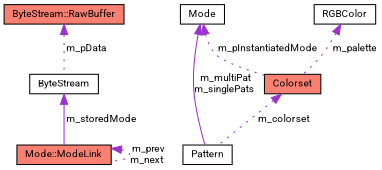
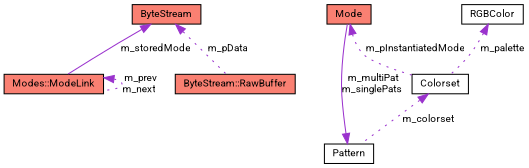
(202, 14) -> (349, 14)
(64, 54) -> (205, 53)
(64, 84) -> (167, 14)
(293, 84) -> (440, 84)
(194, 90) -> (342, 79)
(64, 155) -> (54, 84)
